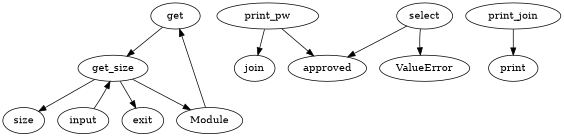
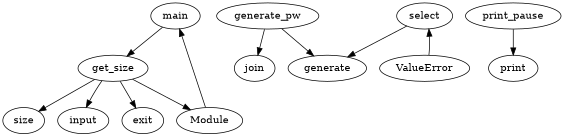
(175, 16) -> (175, 16)
(268, 16) -> (268, 16)
(513, 16) -> (513, 16)
(420, 38) -> (430, 46)
(327, 68) -> (327, 68)
(101, 99) -> (96, 91)
